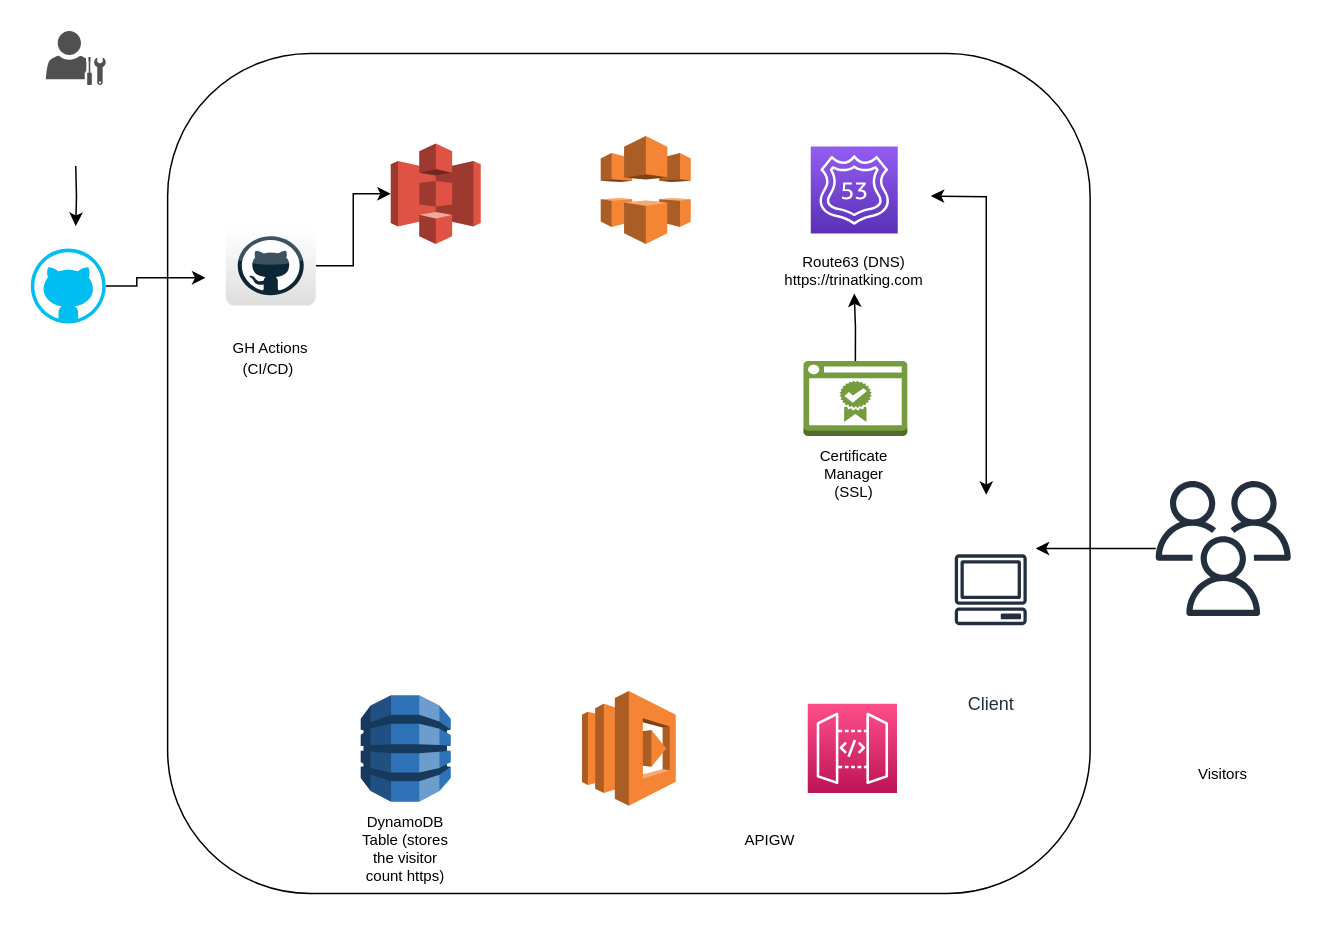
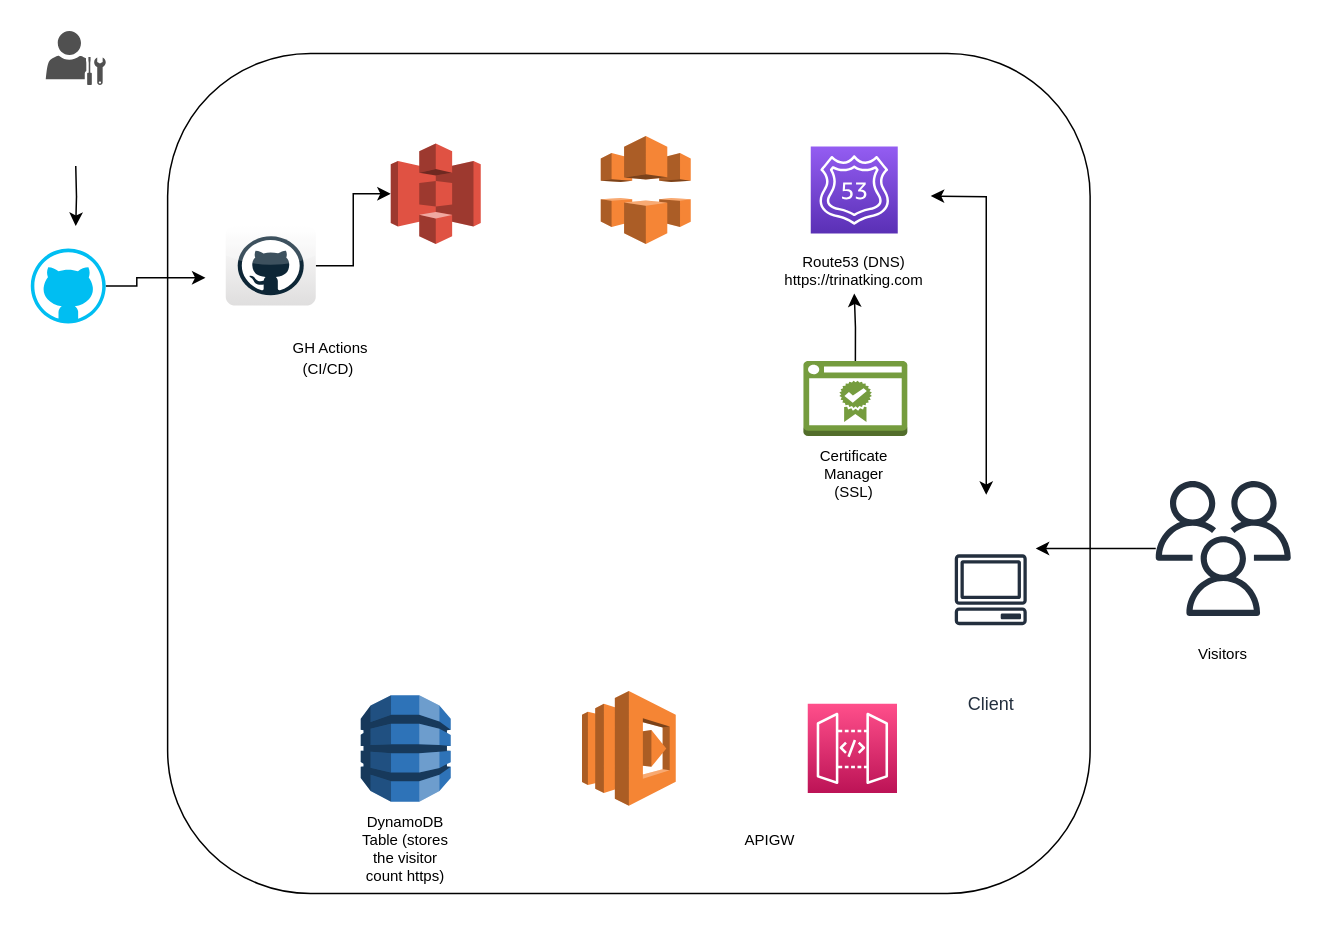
(854, 271) -> (854, 271)
(271, 368) -> (331, 368)
(1223, 773) -> (1223, 653)
